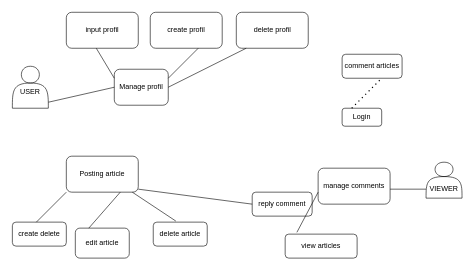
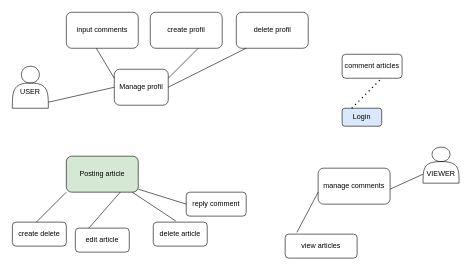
(102, 30) -> (102, 30)
(362, 117) -> (362, 117)
(102, 174) -> (102, 174)
(444, 180) -> (441, 165)
(282, 204) -> (216, 204)
(102, 243) -> (102, 240)
